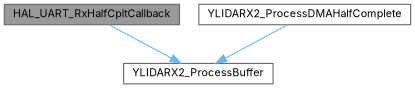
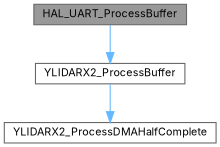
(92, 15) -> (110, 15)
(256, 41) -> (110, 98)
